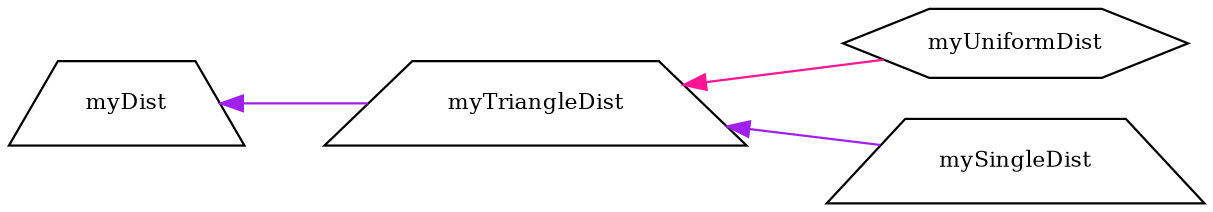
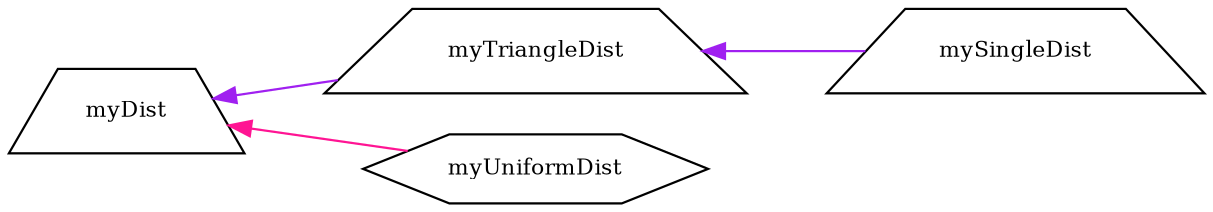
(795, 71) -> (329, 140)
